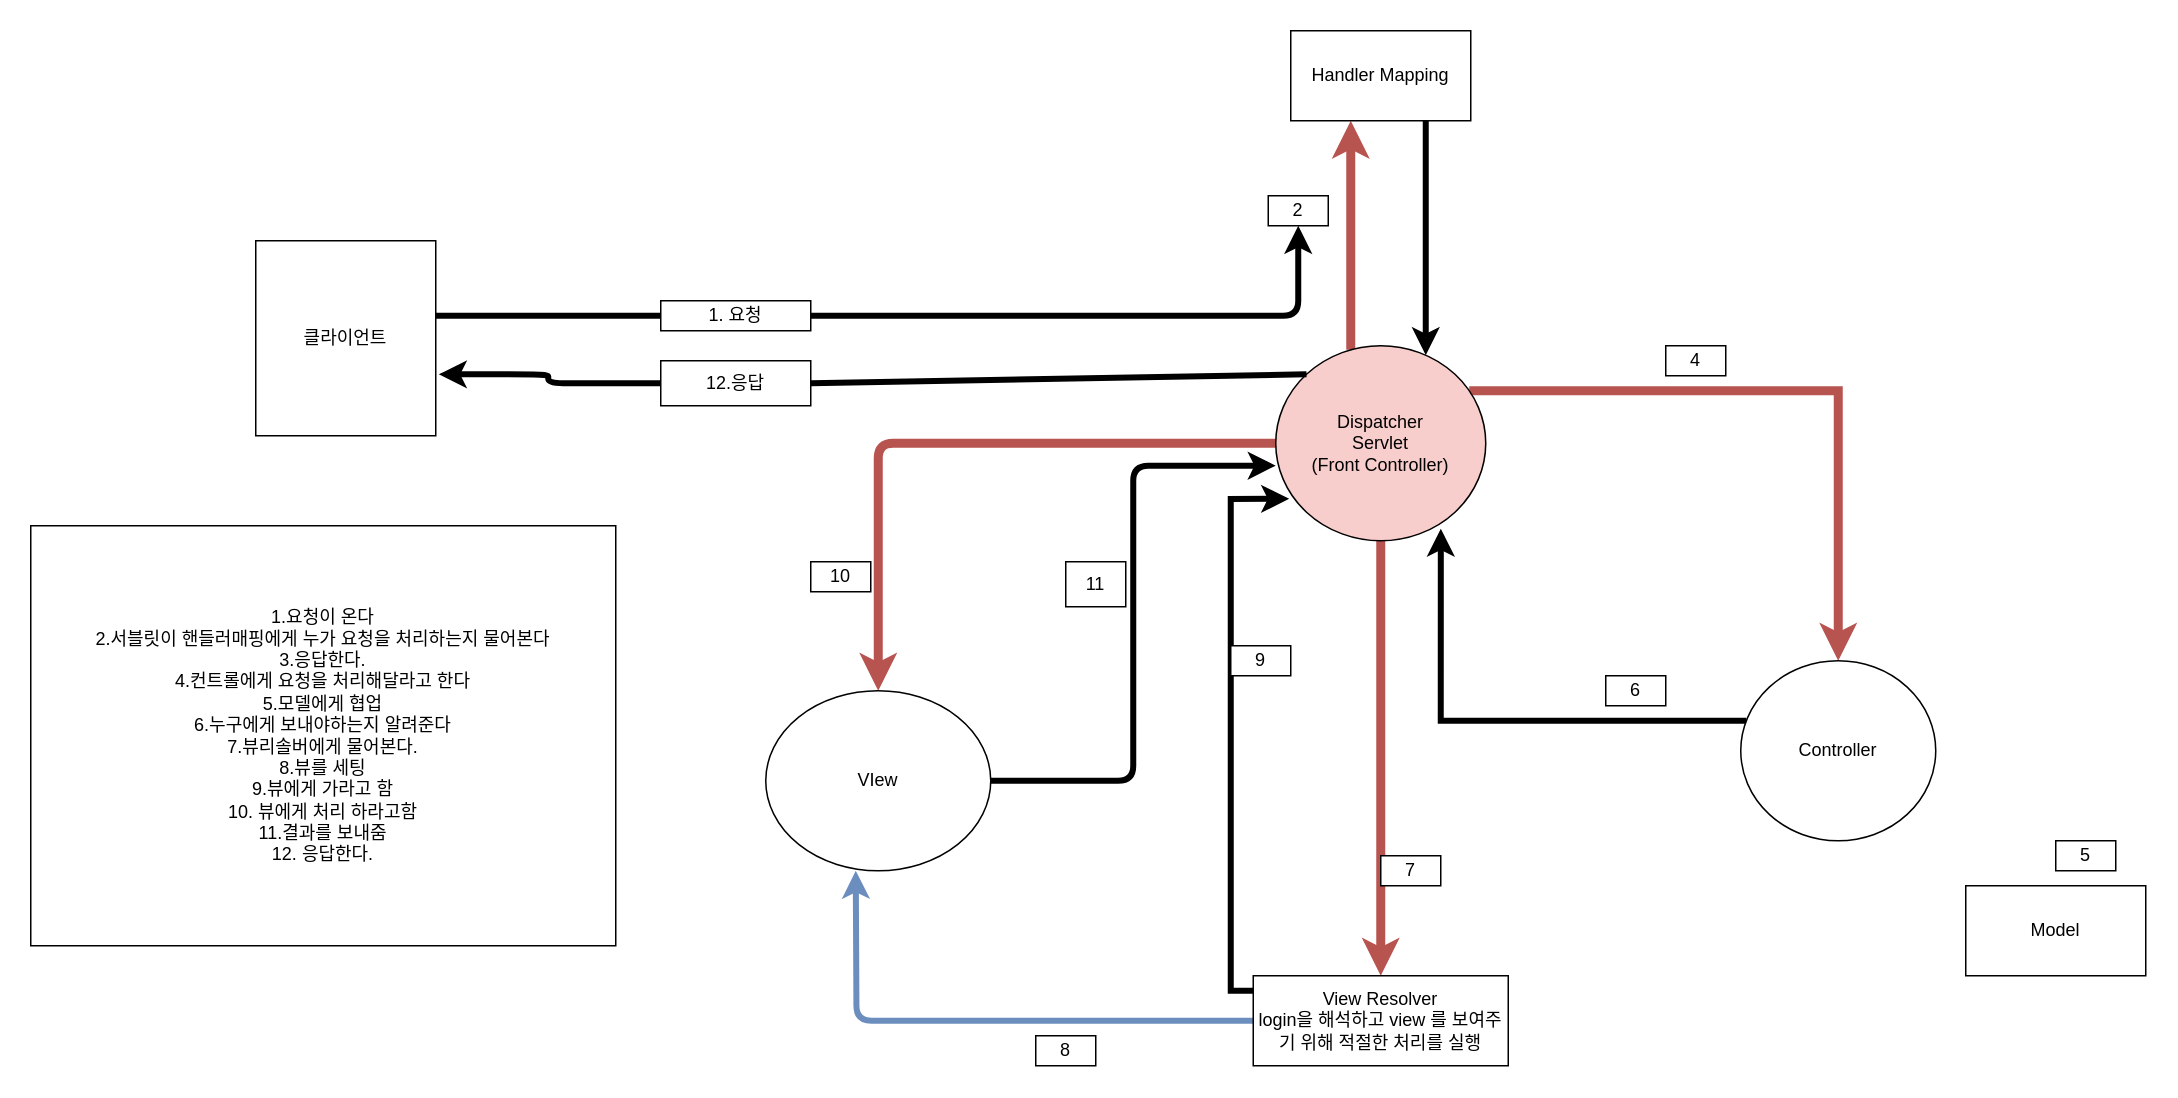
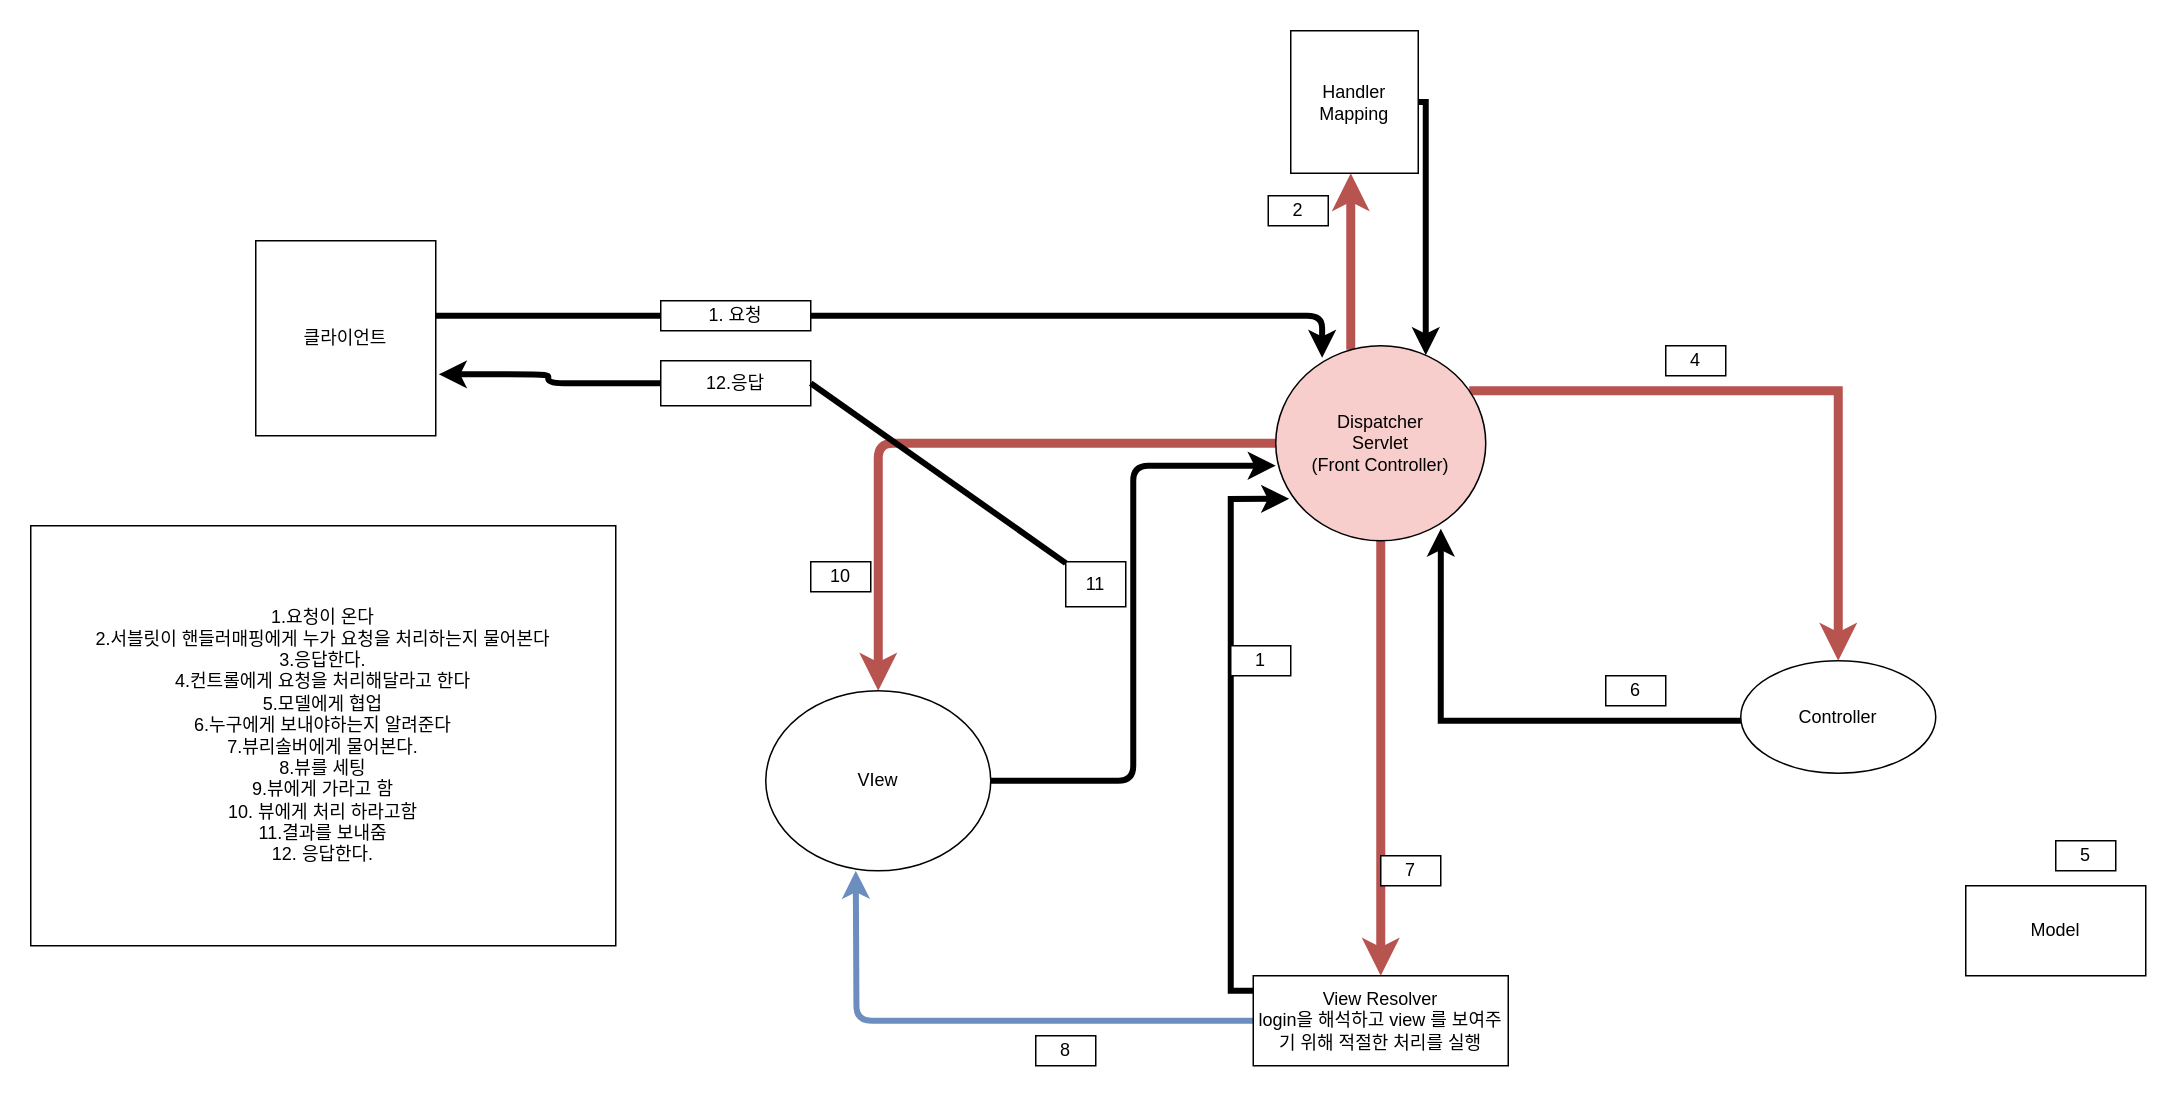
(1381, 76) -> (1355, 102)
(1298, 280) -> (1313, 316)
(1058, 379) -> (982, 504)
(1261, 661) -> (1261, 661)
(1838, 751) -> (1838, 717)
